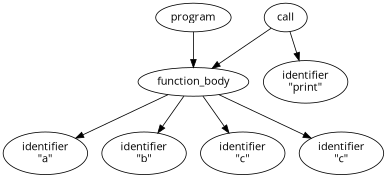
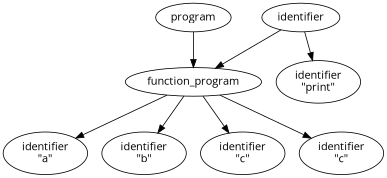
(286, 18) -> (301, 18)
(193, 82) -> (193, 82)
